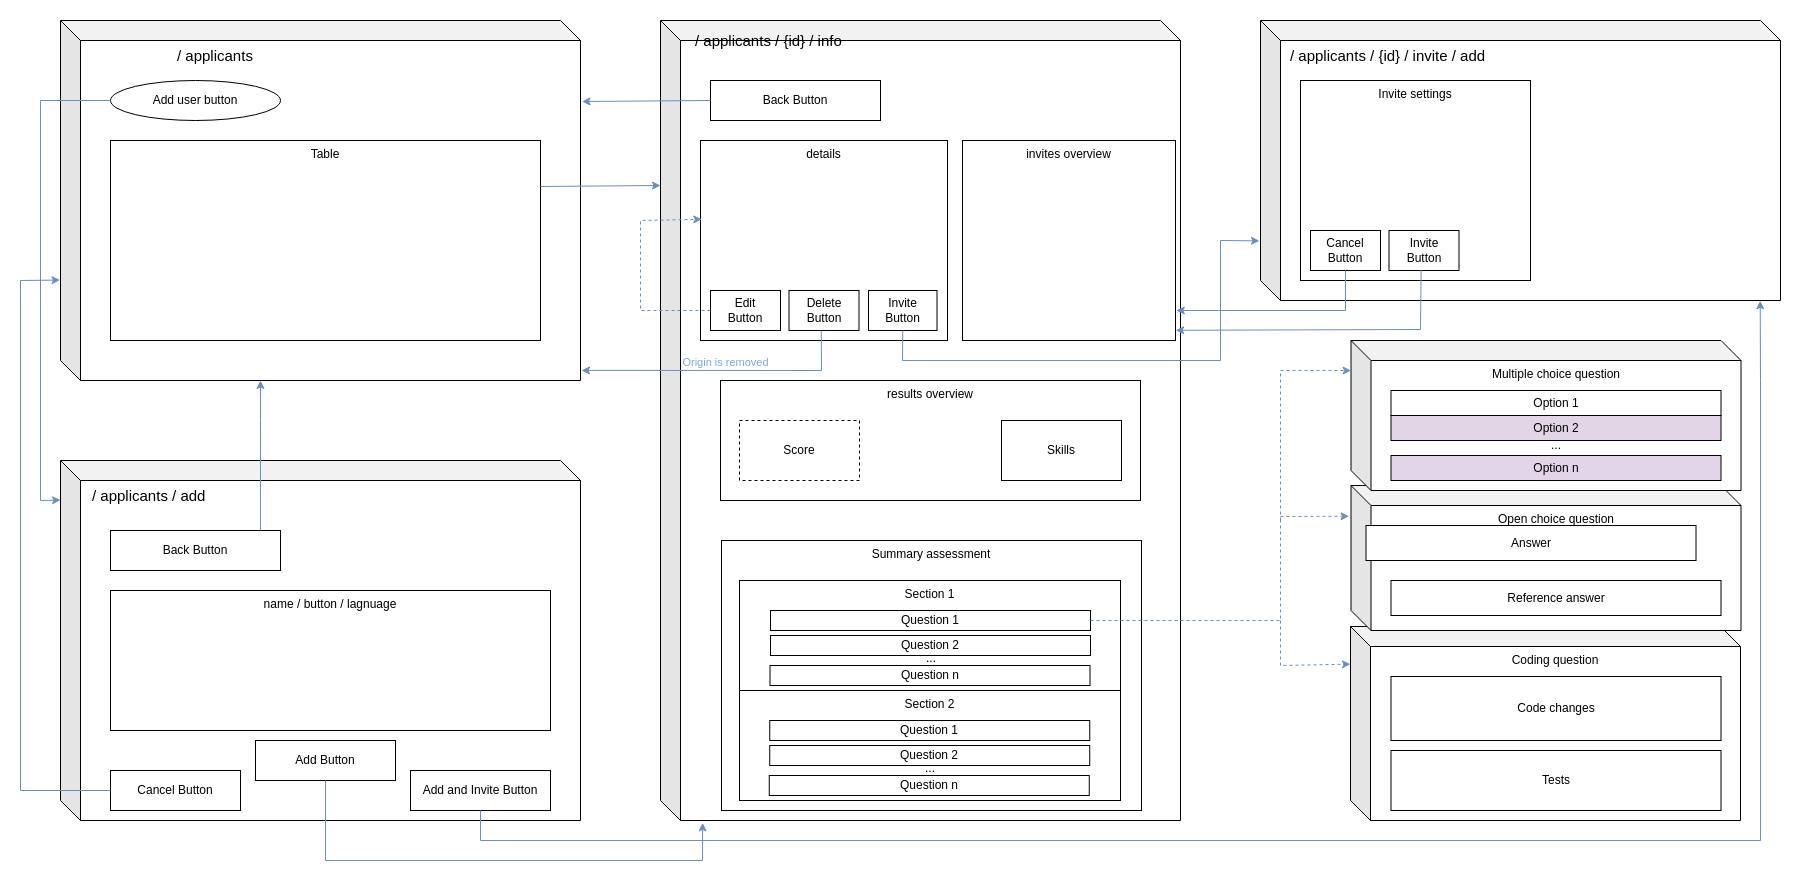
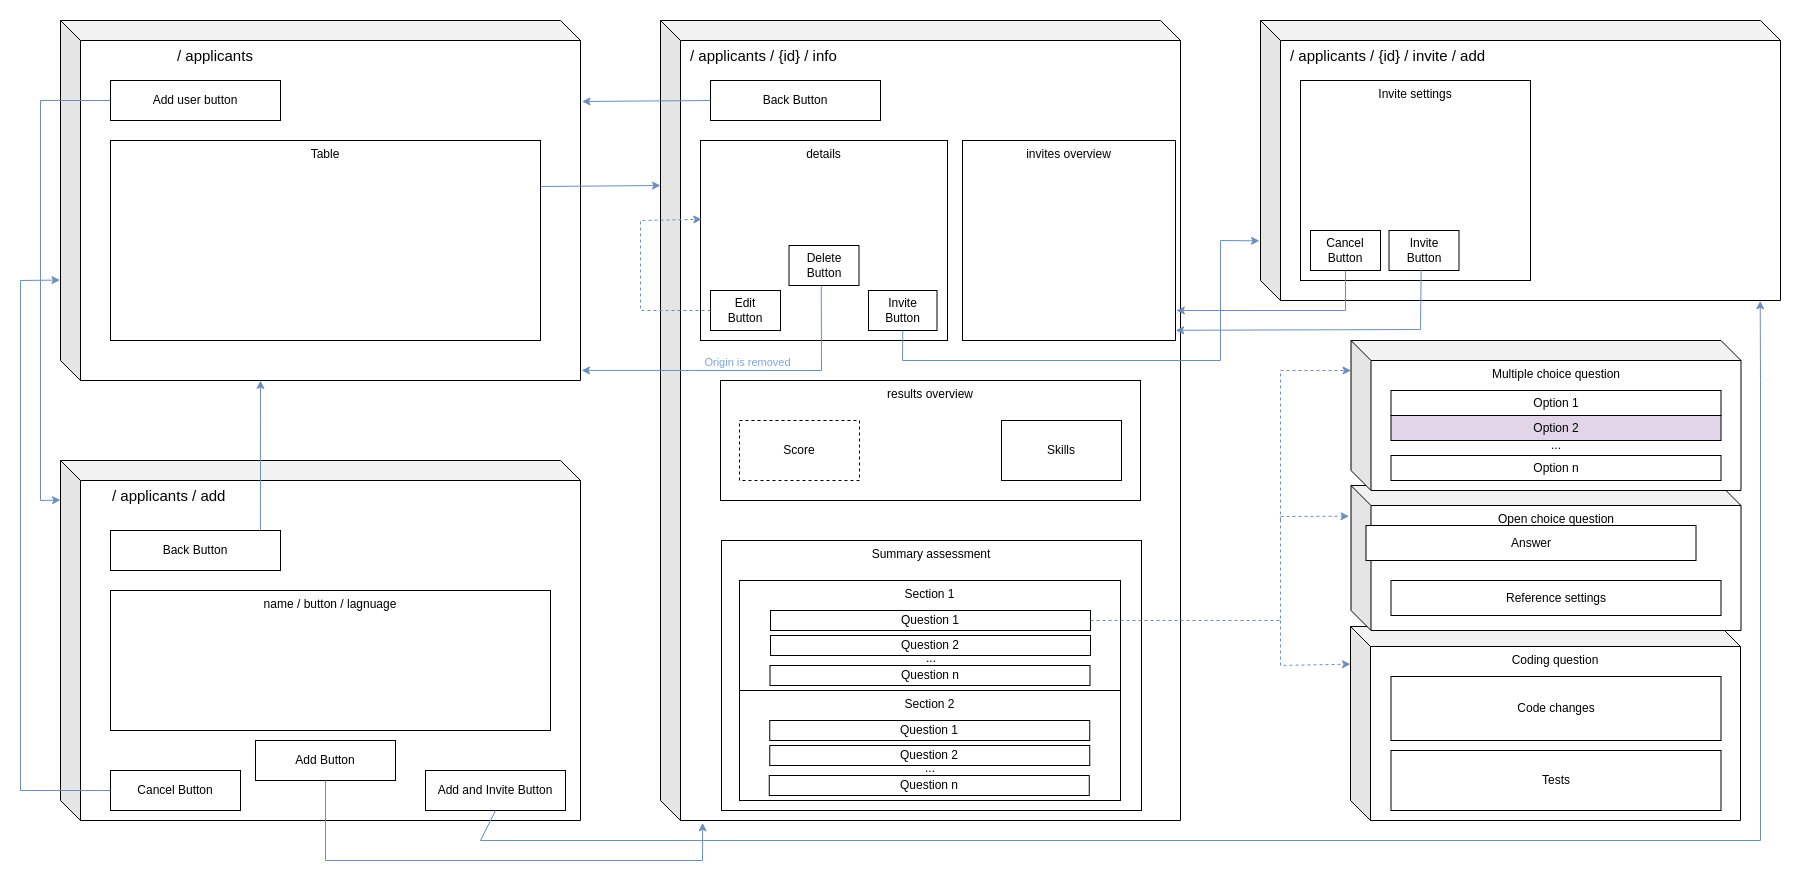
(779, 41) -> (774, 56)
(196, 101) -> (196, 101)
(824, 311) -> (824, 266)
(1556, 468) -> (1556, 468)
(176, 496) -> (196, 496)
(1557, 599) -> (1557, 599)
(481, 791) -> (496, 791)
